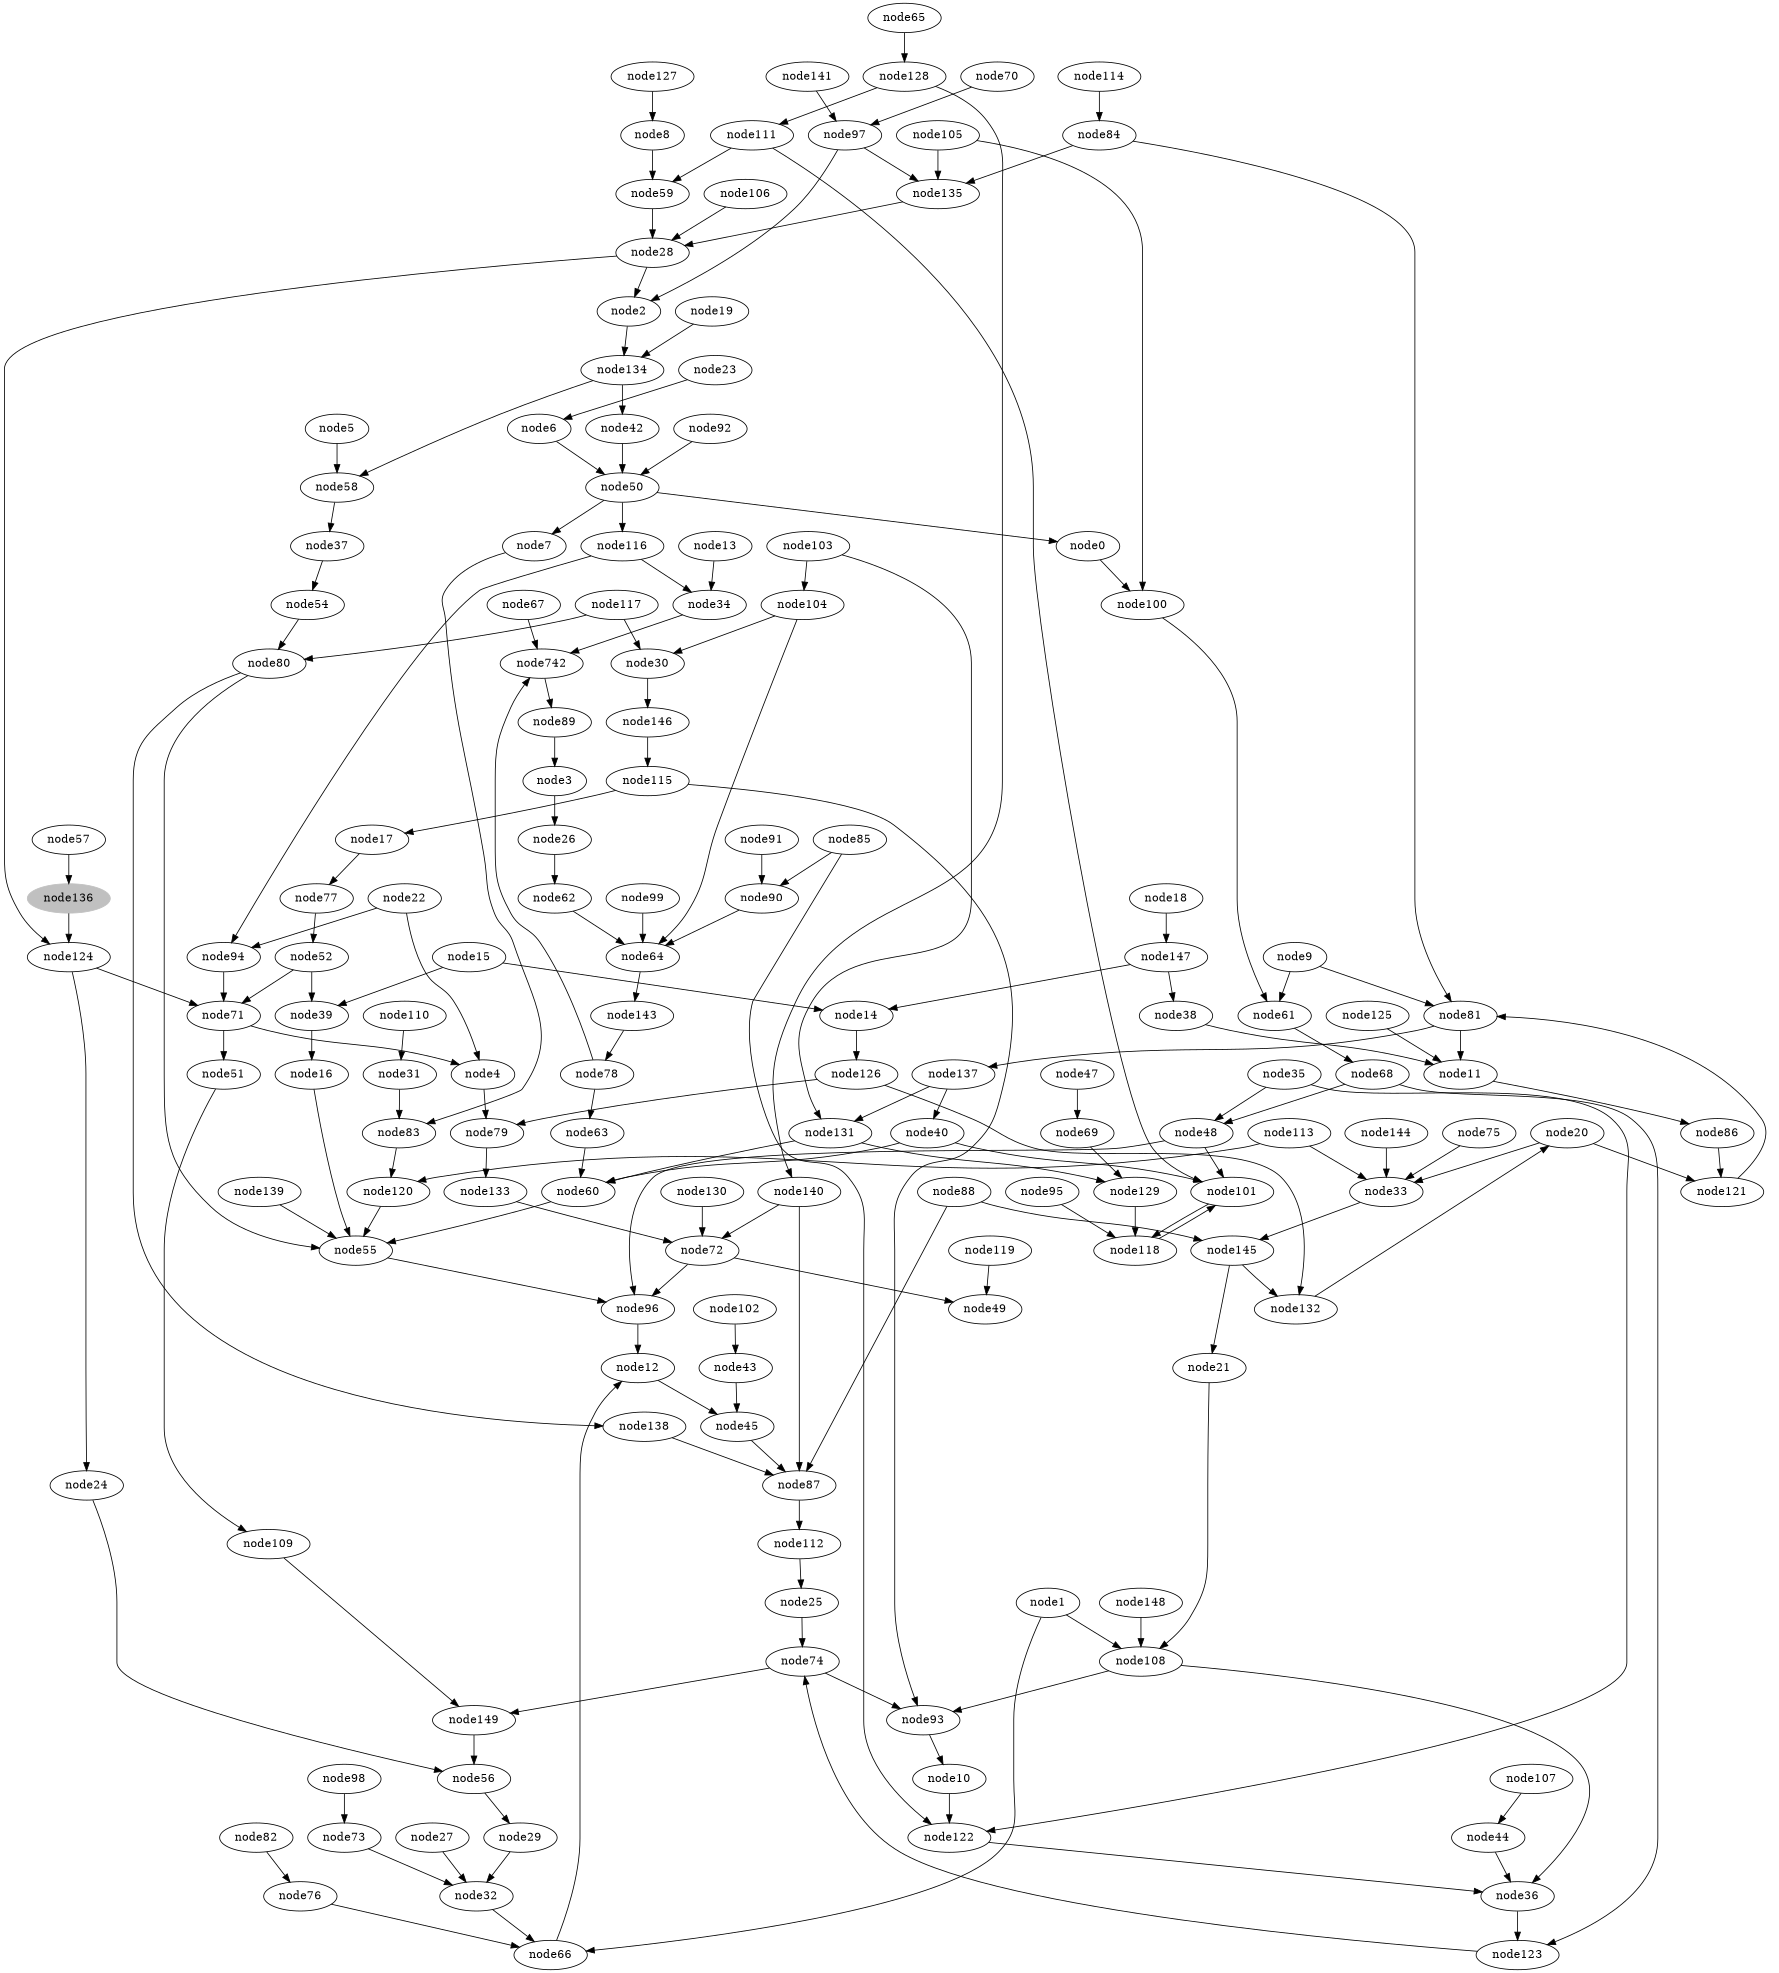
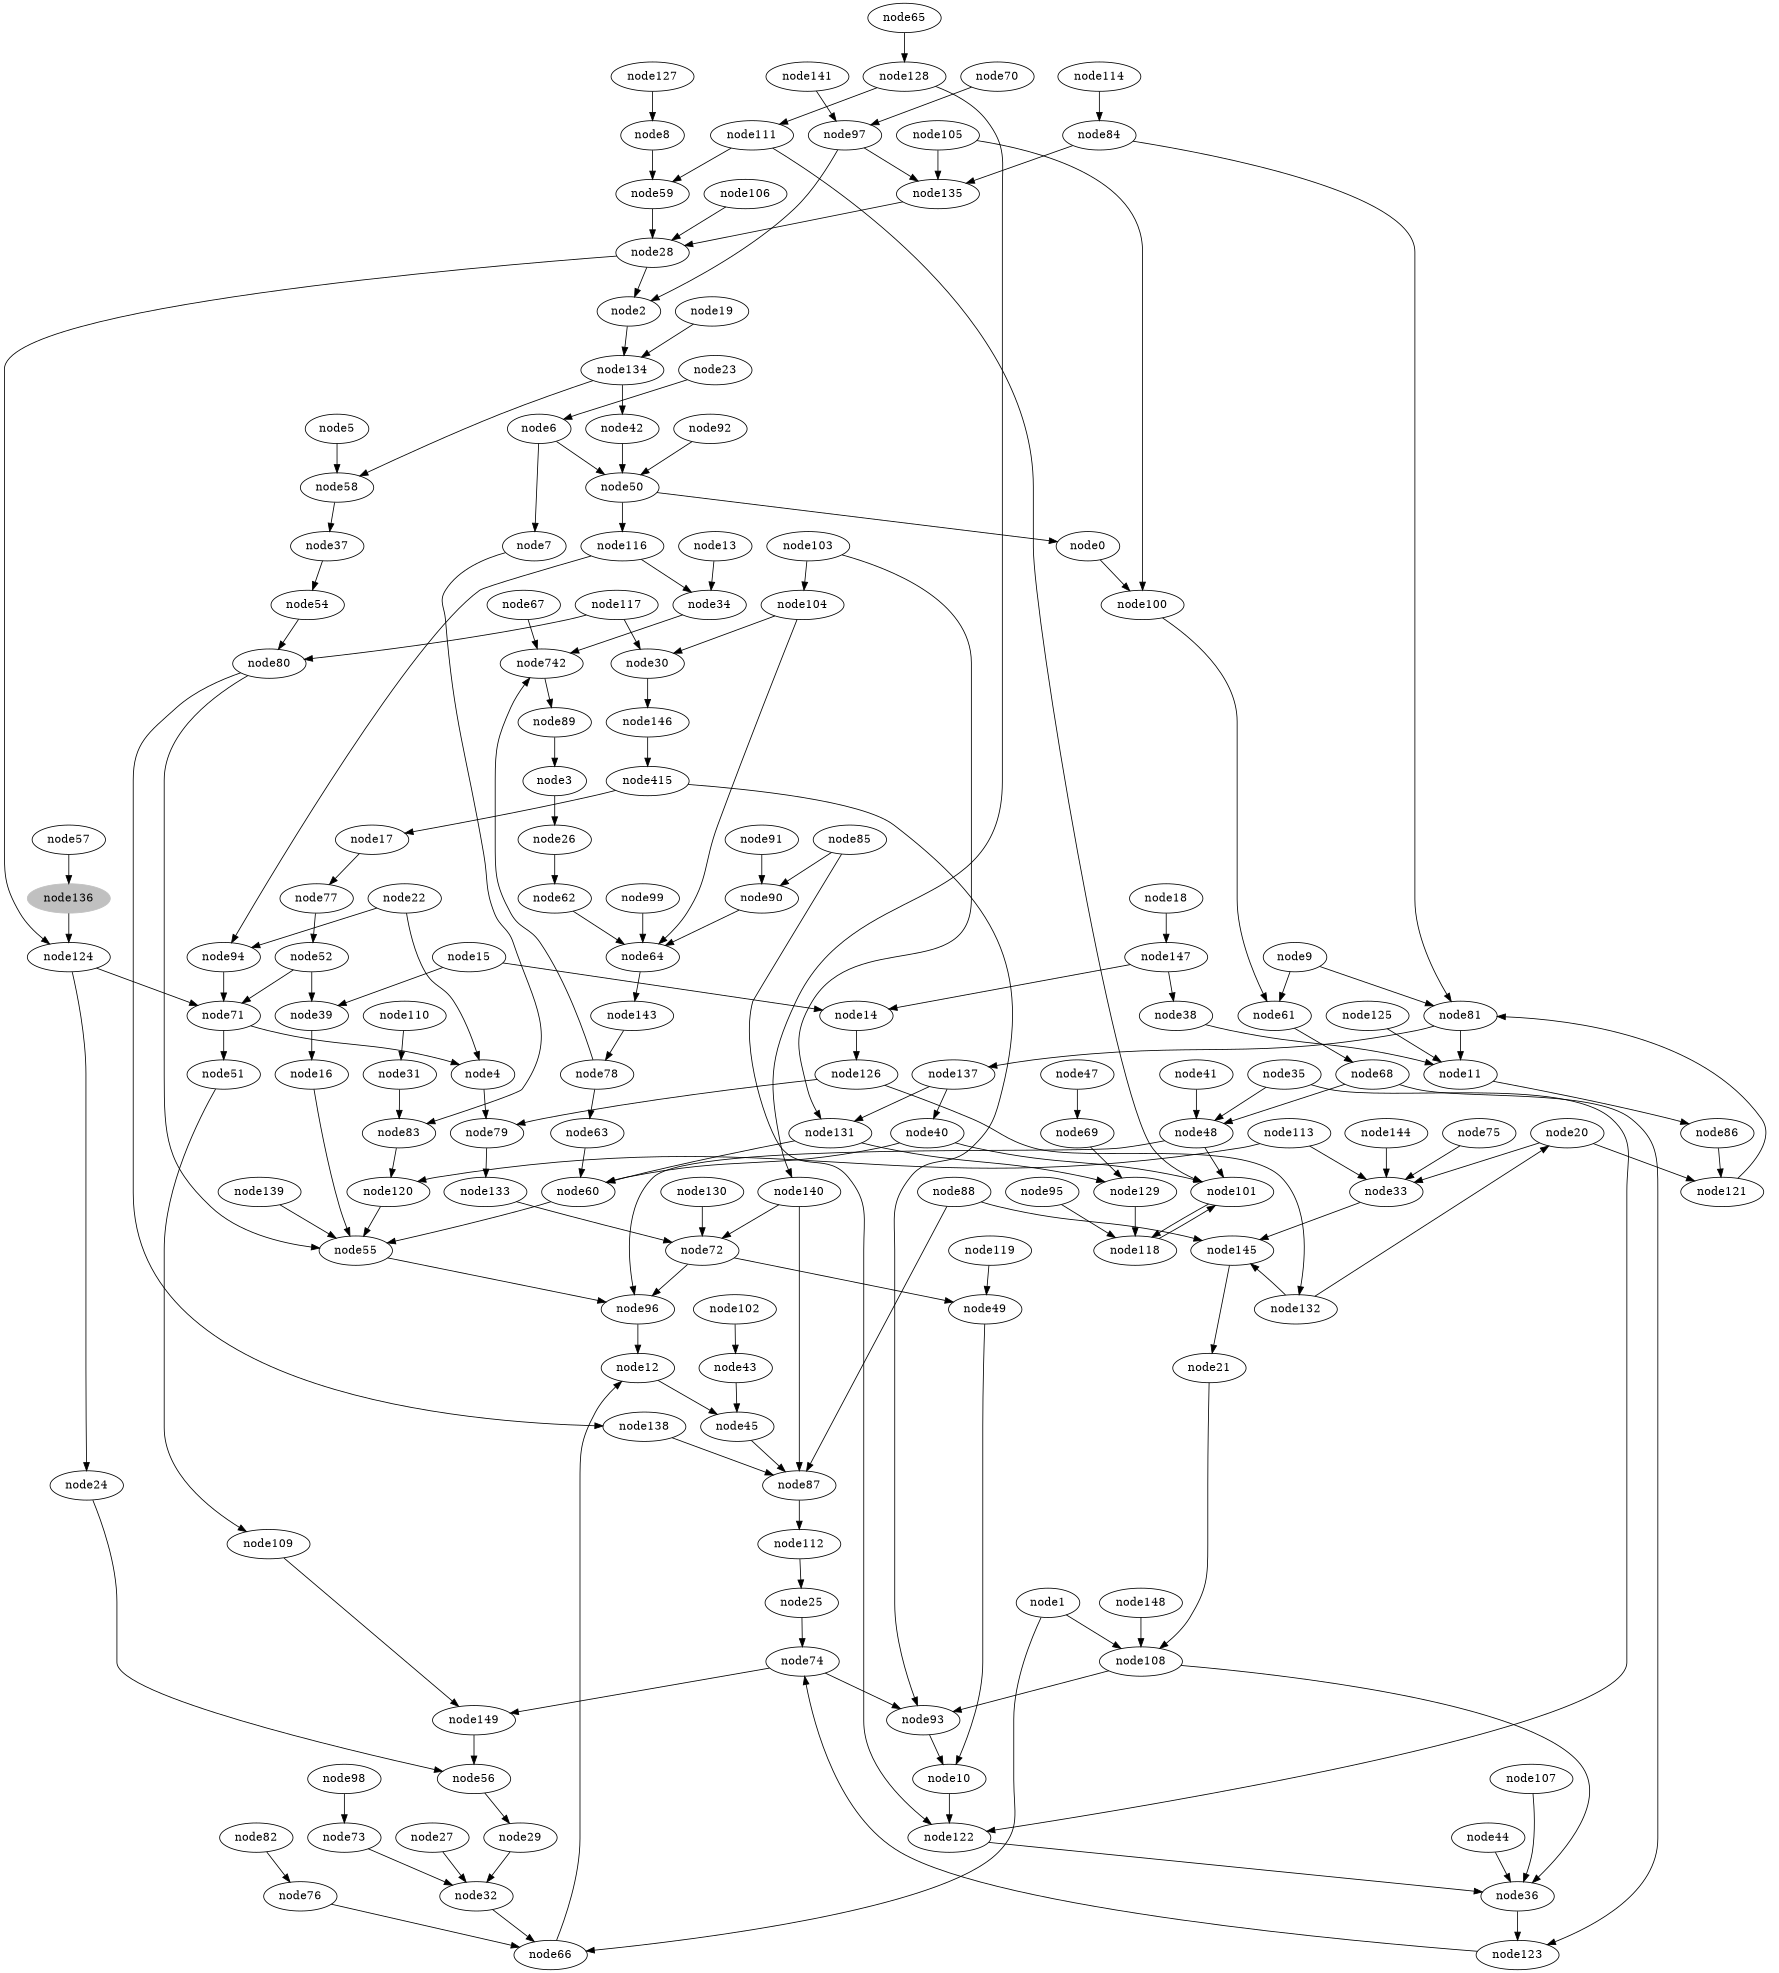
(582, 515) -> (537, 483)
(648, 781) -> (648, 781)
none -> (1196, 1075)
(1257, 1278) -> (1272, 1282)
none -> (983, 1542)
(1512, 1805) -> (1534, 1834)
